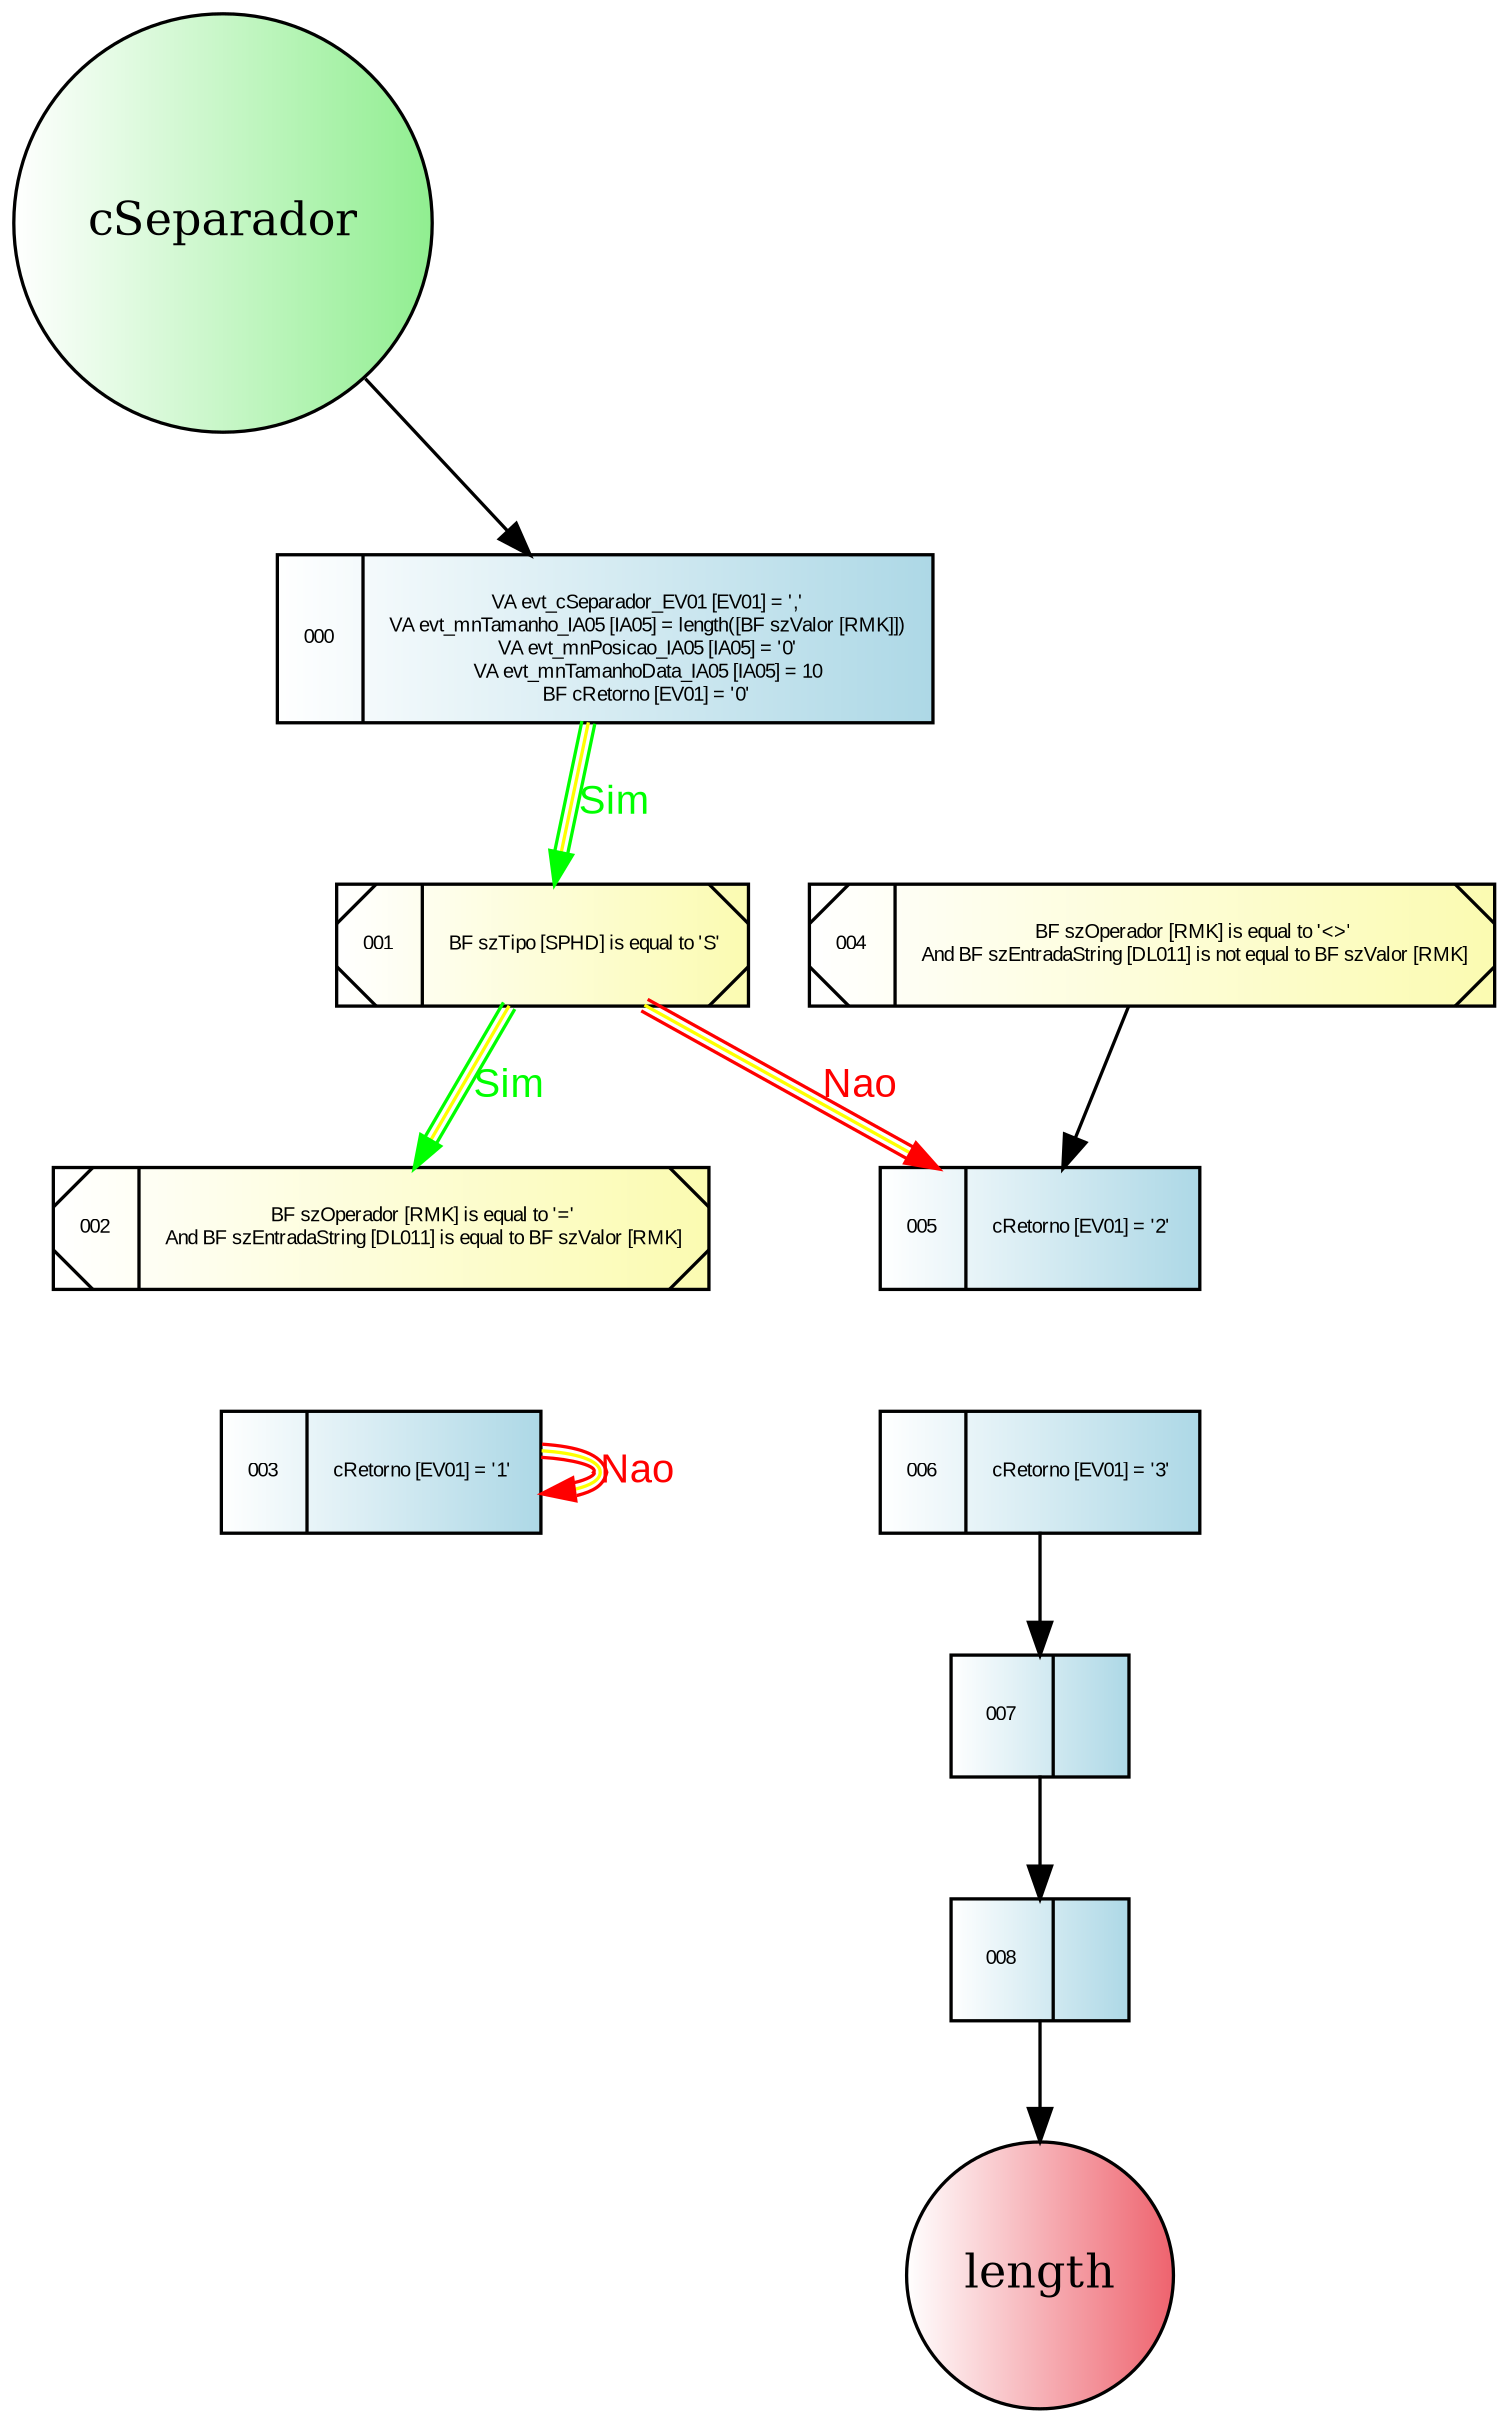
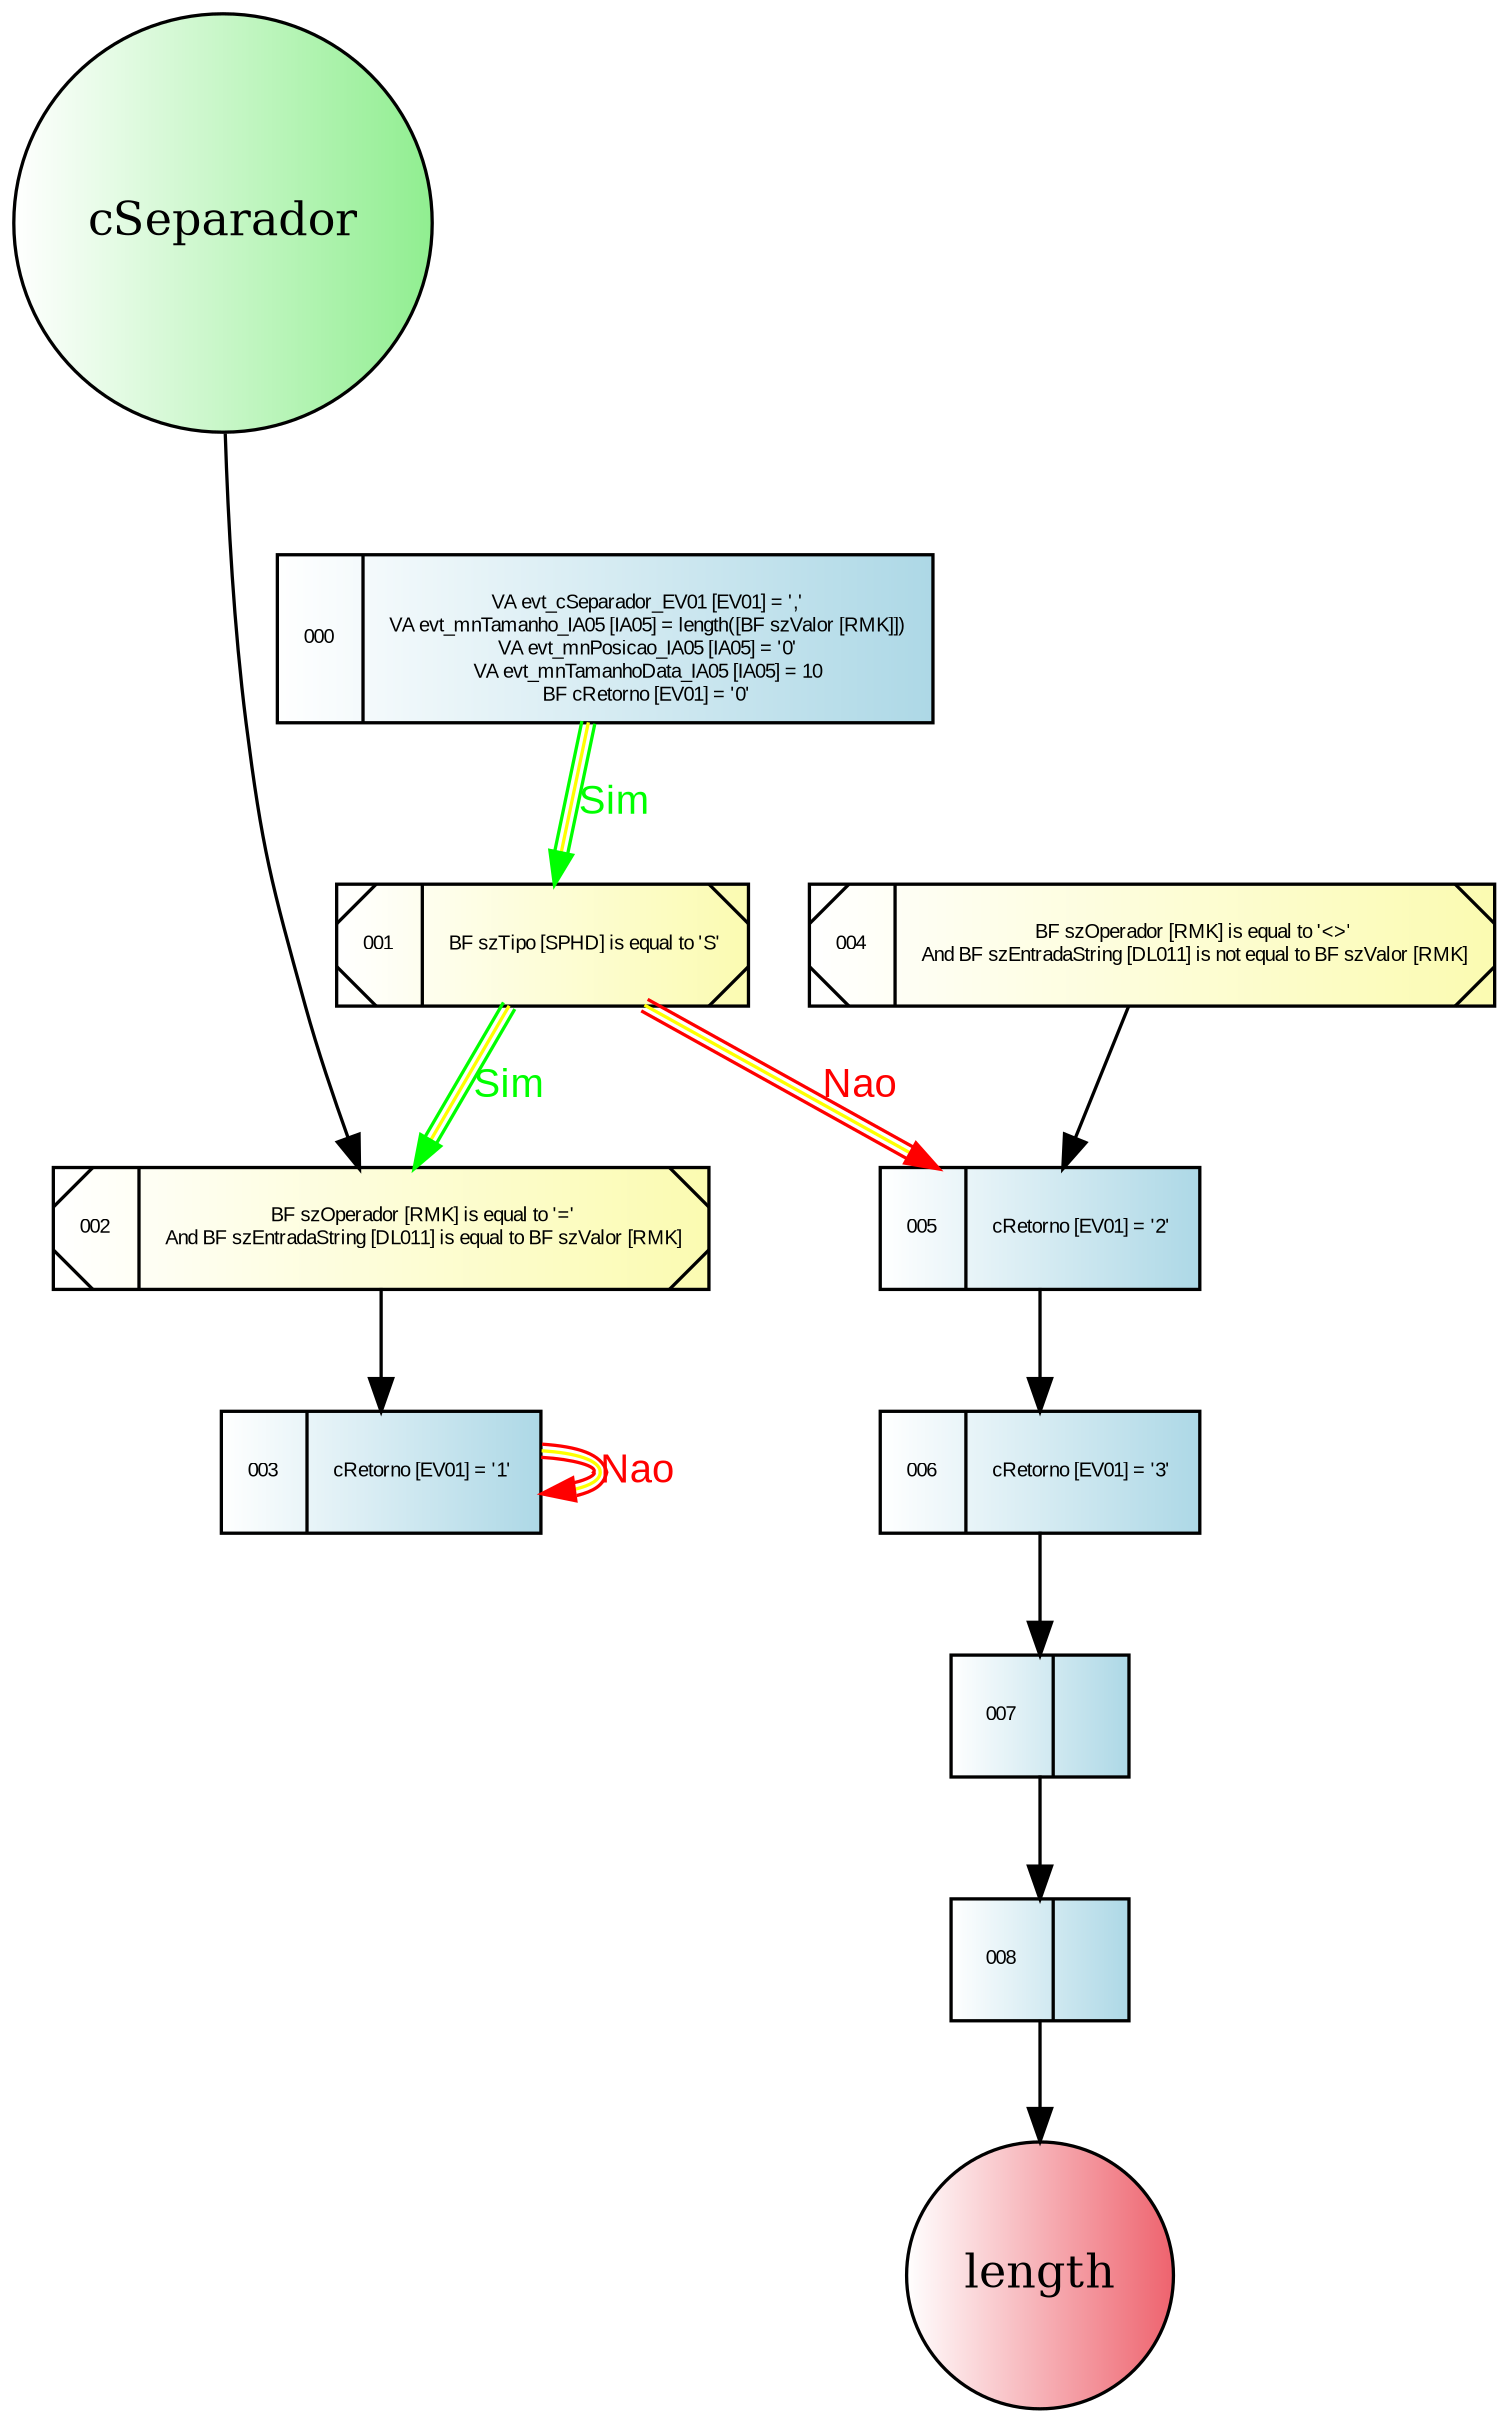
(436, 455) -> (256, 791)
none -> (381, 1333)
none -> (1040, 1333)
